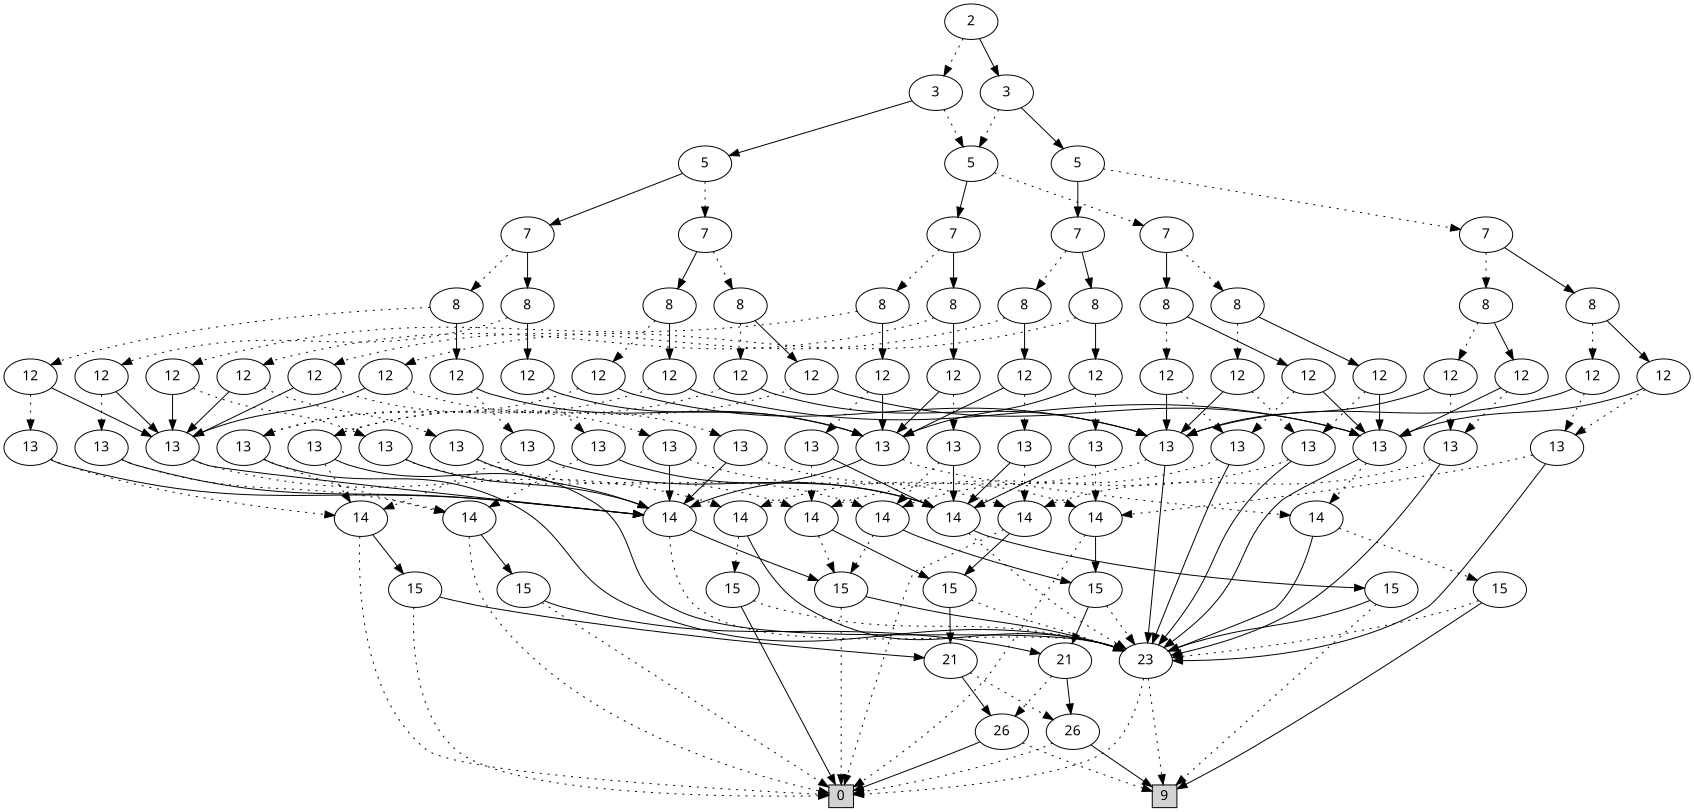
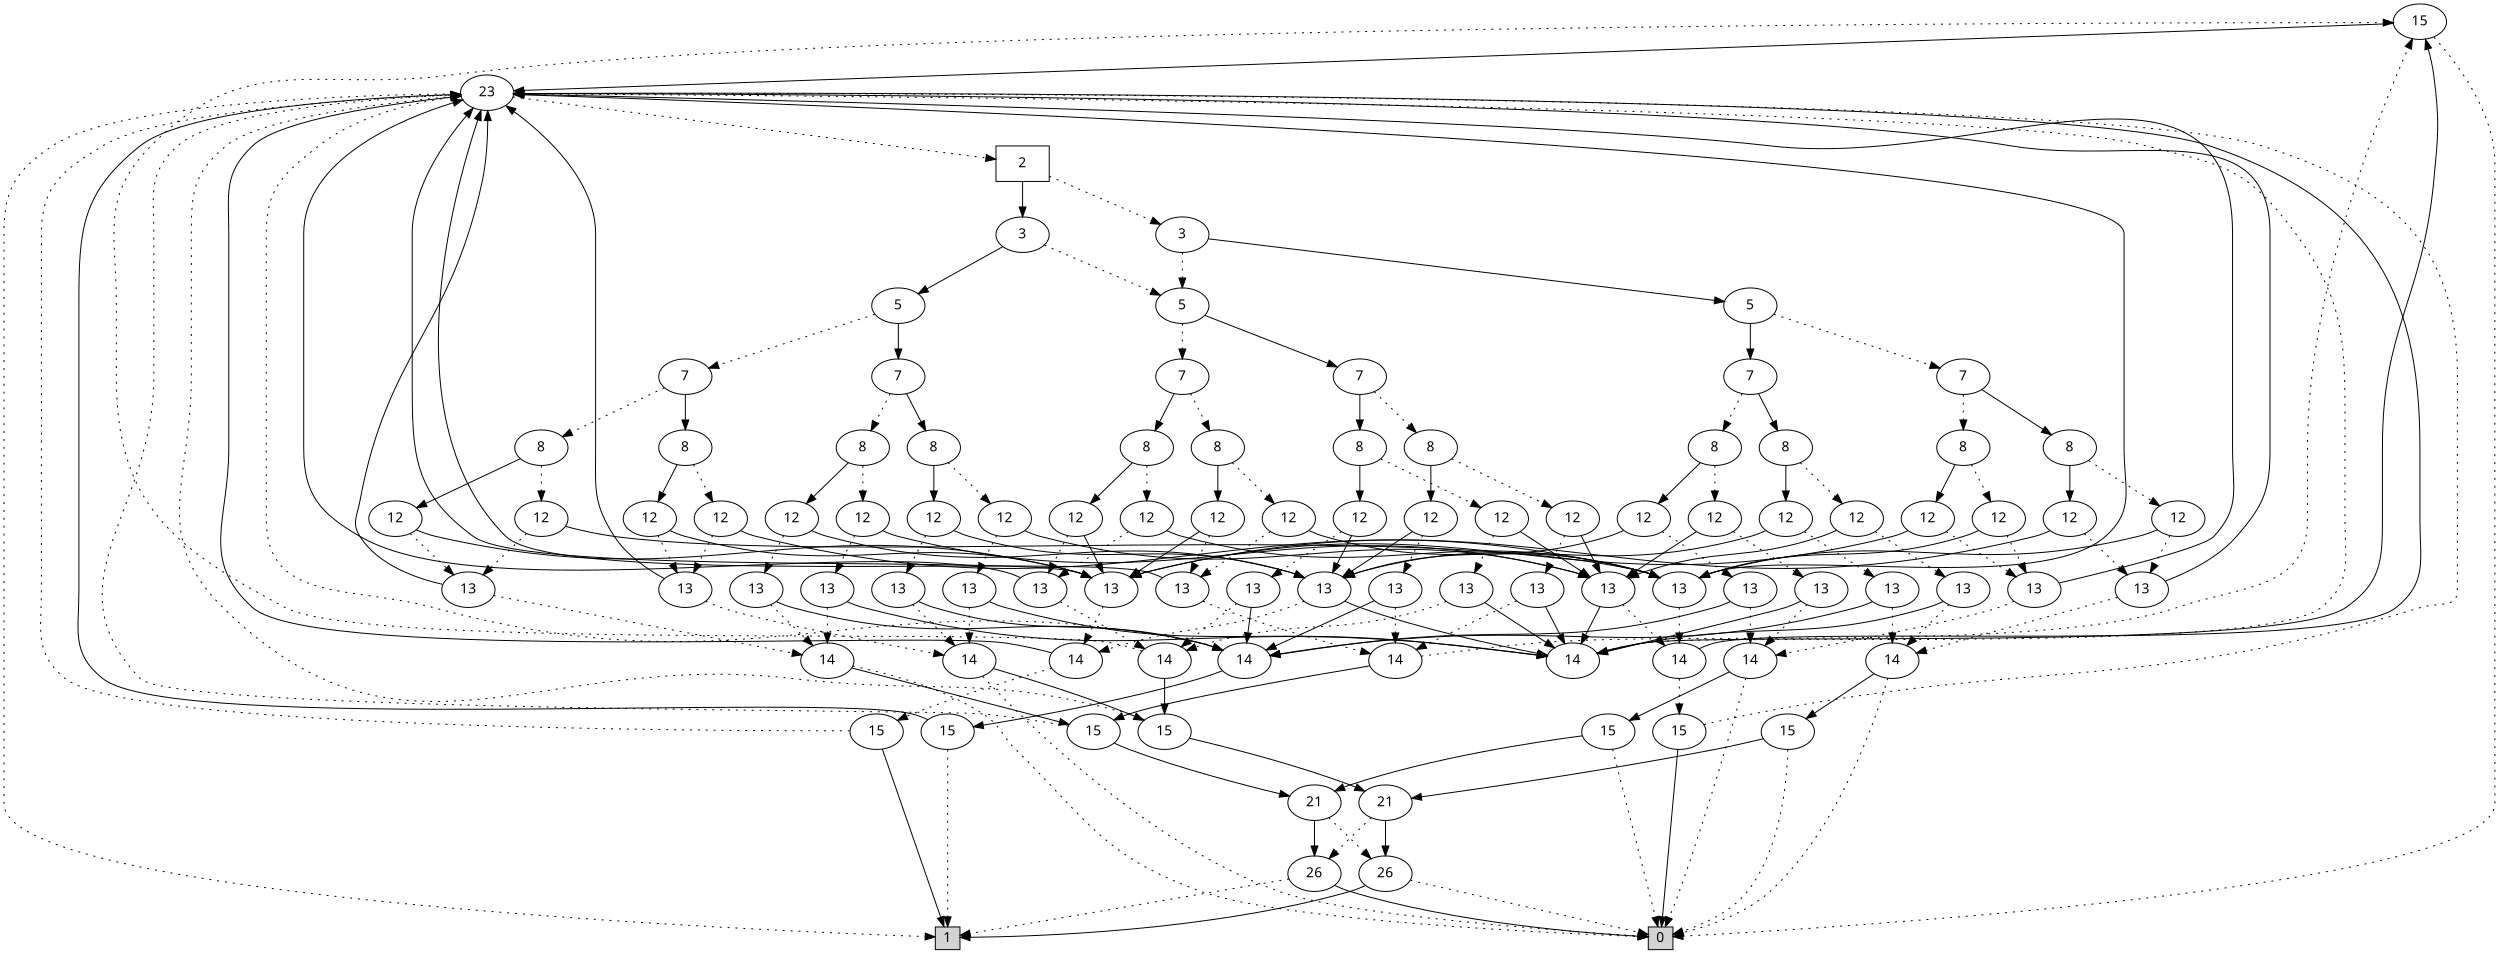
(971, 22) -> (1023, 164)
(1028, 776) -> (749, 127)
(1165, 796) -> (948, 938)
